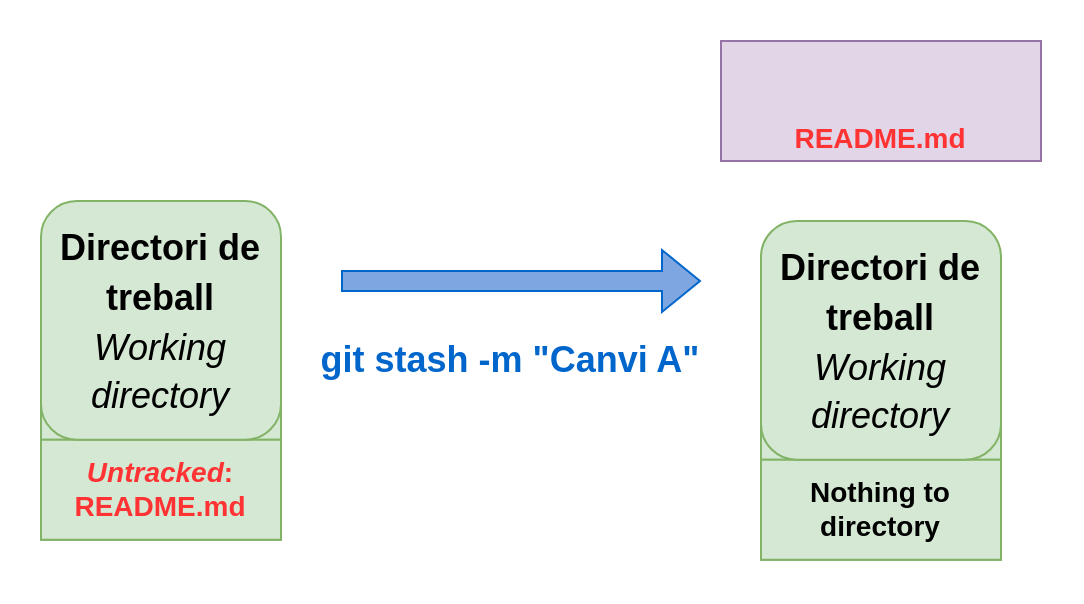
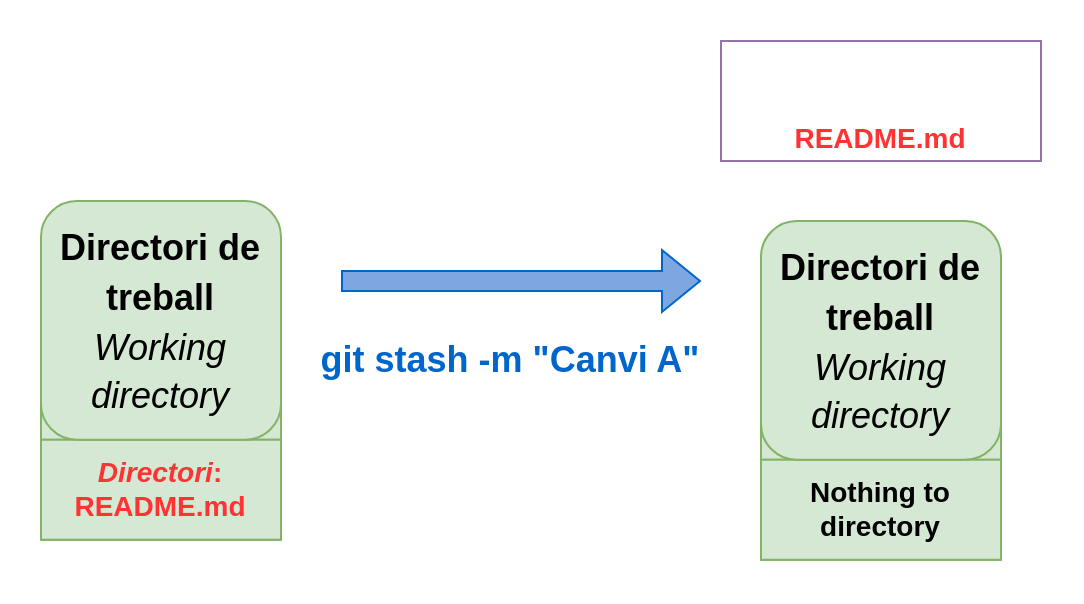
(881, 101) -> (881, 101)
(161, 489) -> (161, 489)
